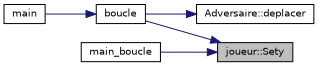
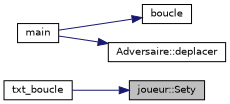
(166, 14) -> (79, 39)
(178, 30) -> none
(121, 52) -> (38, 90)
